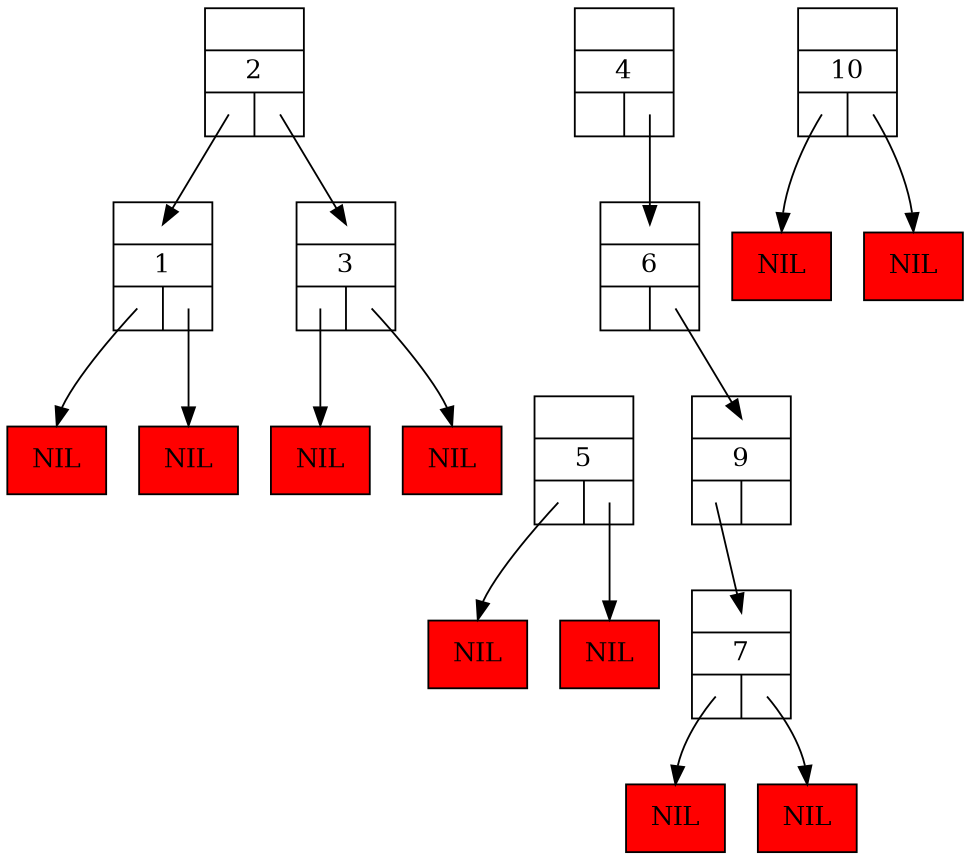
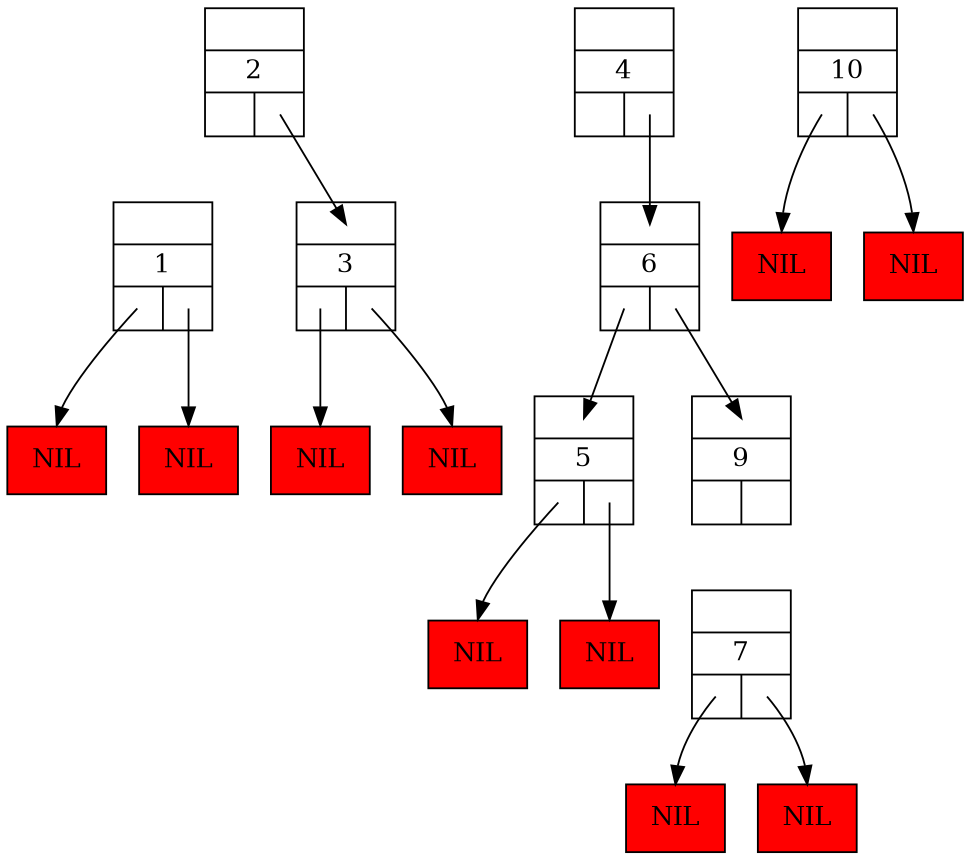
(201, 161) -> none
none -> (607, 355)
(726, 548) -> none
